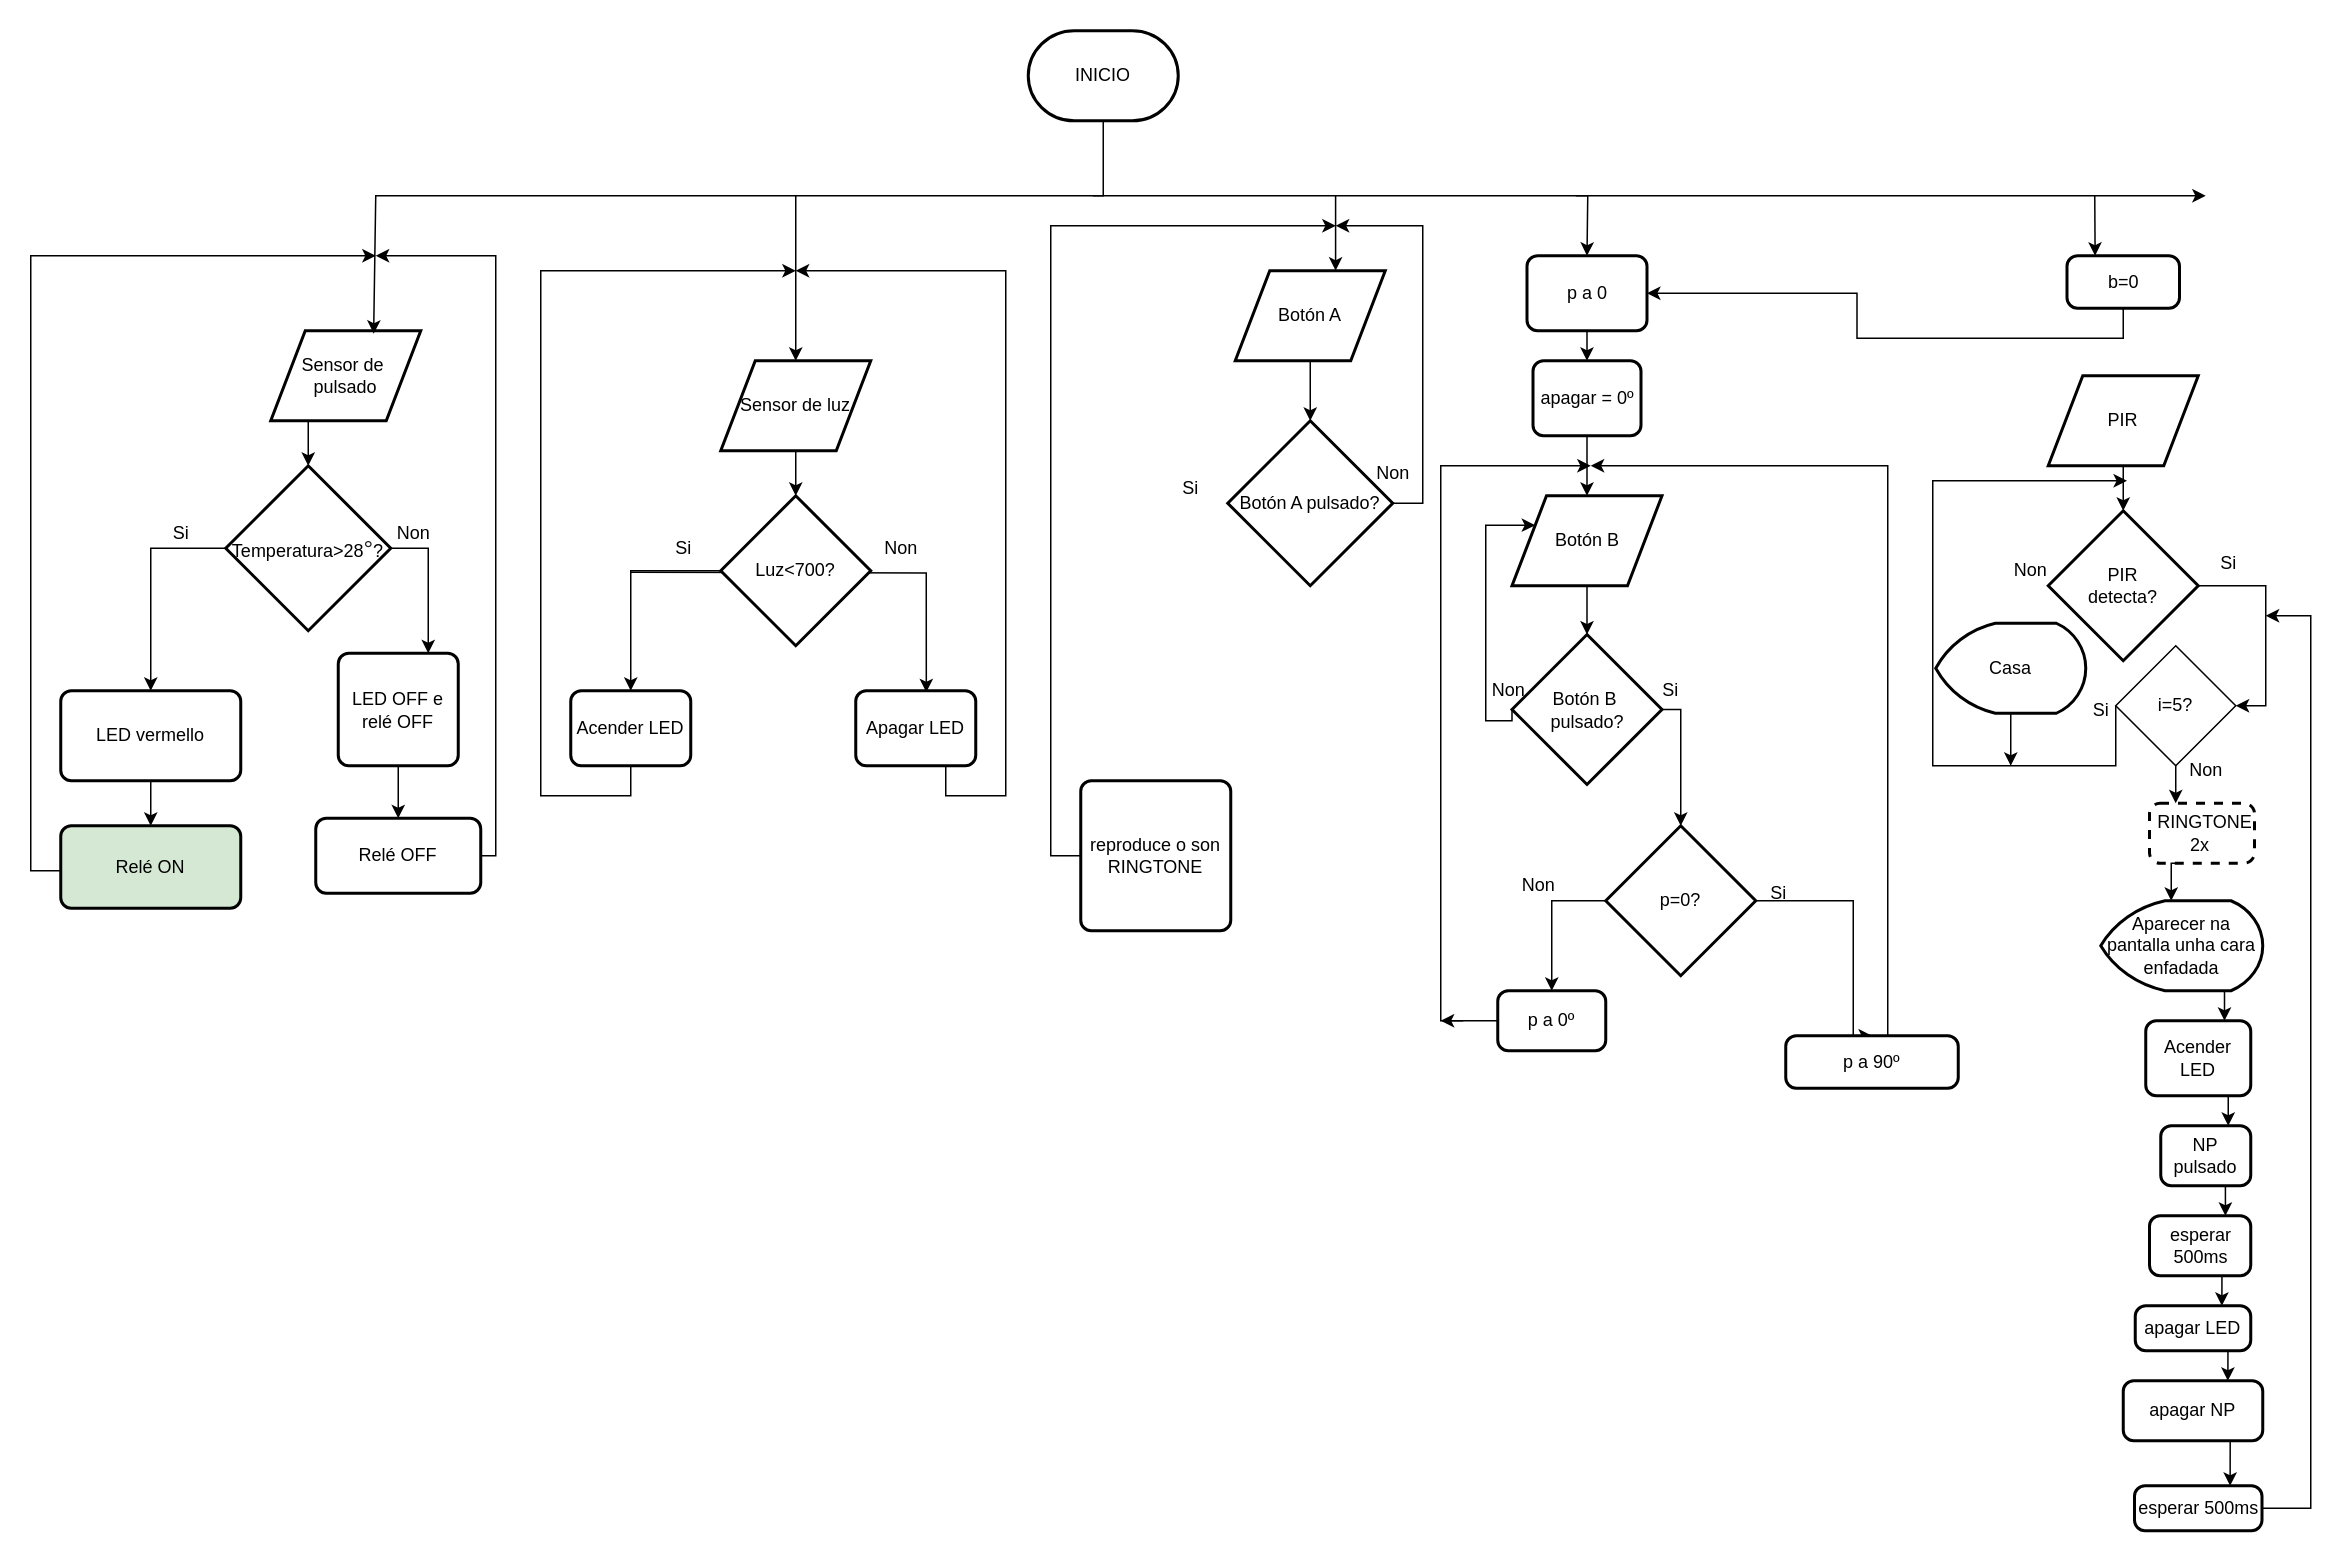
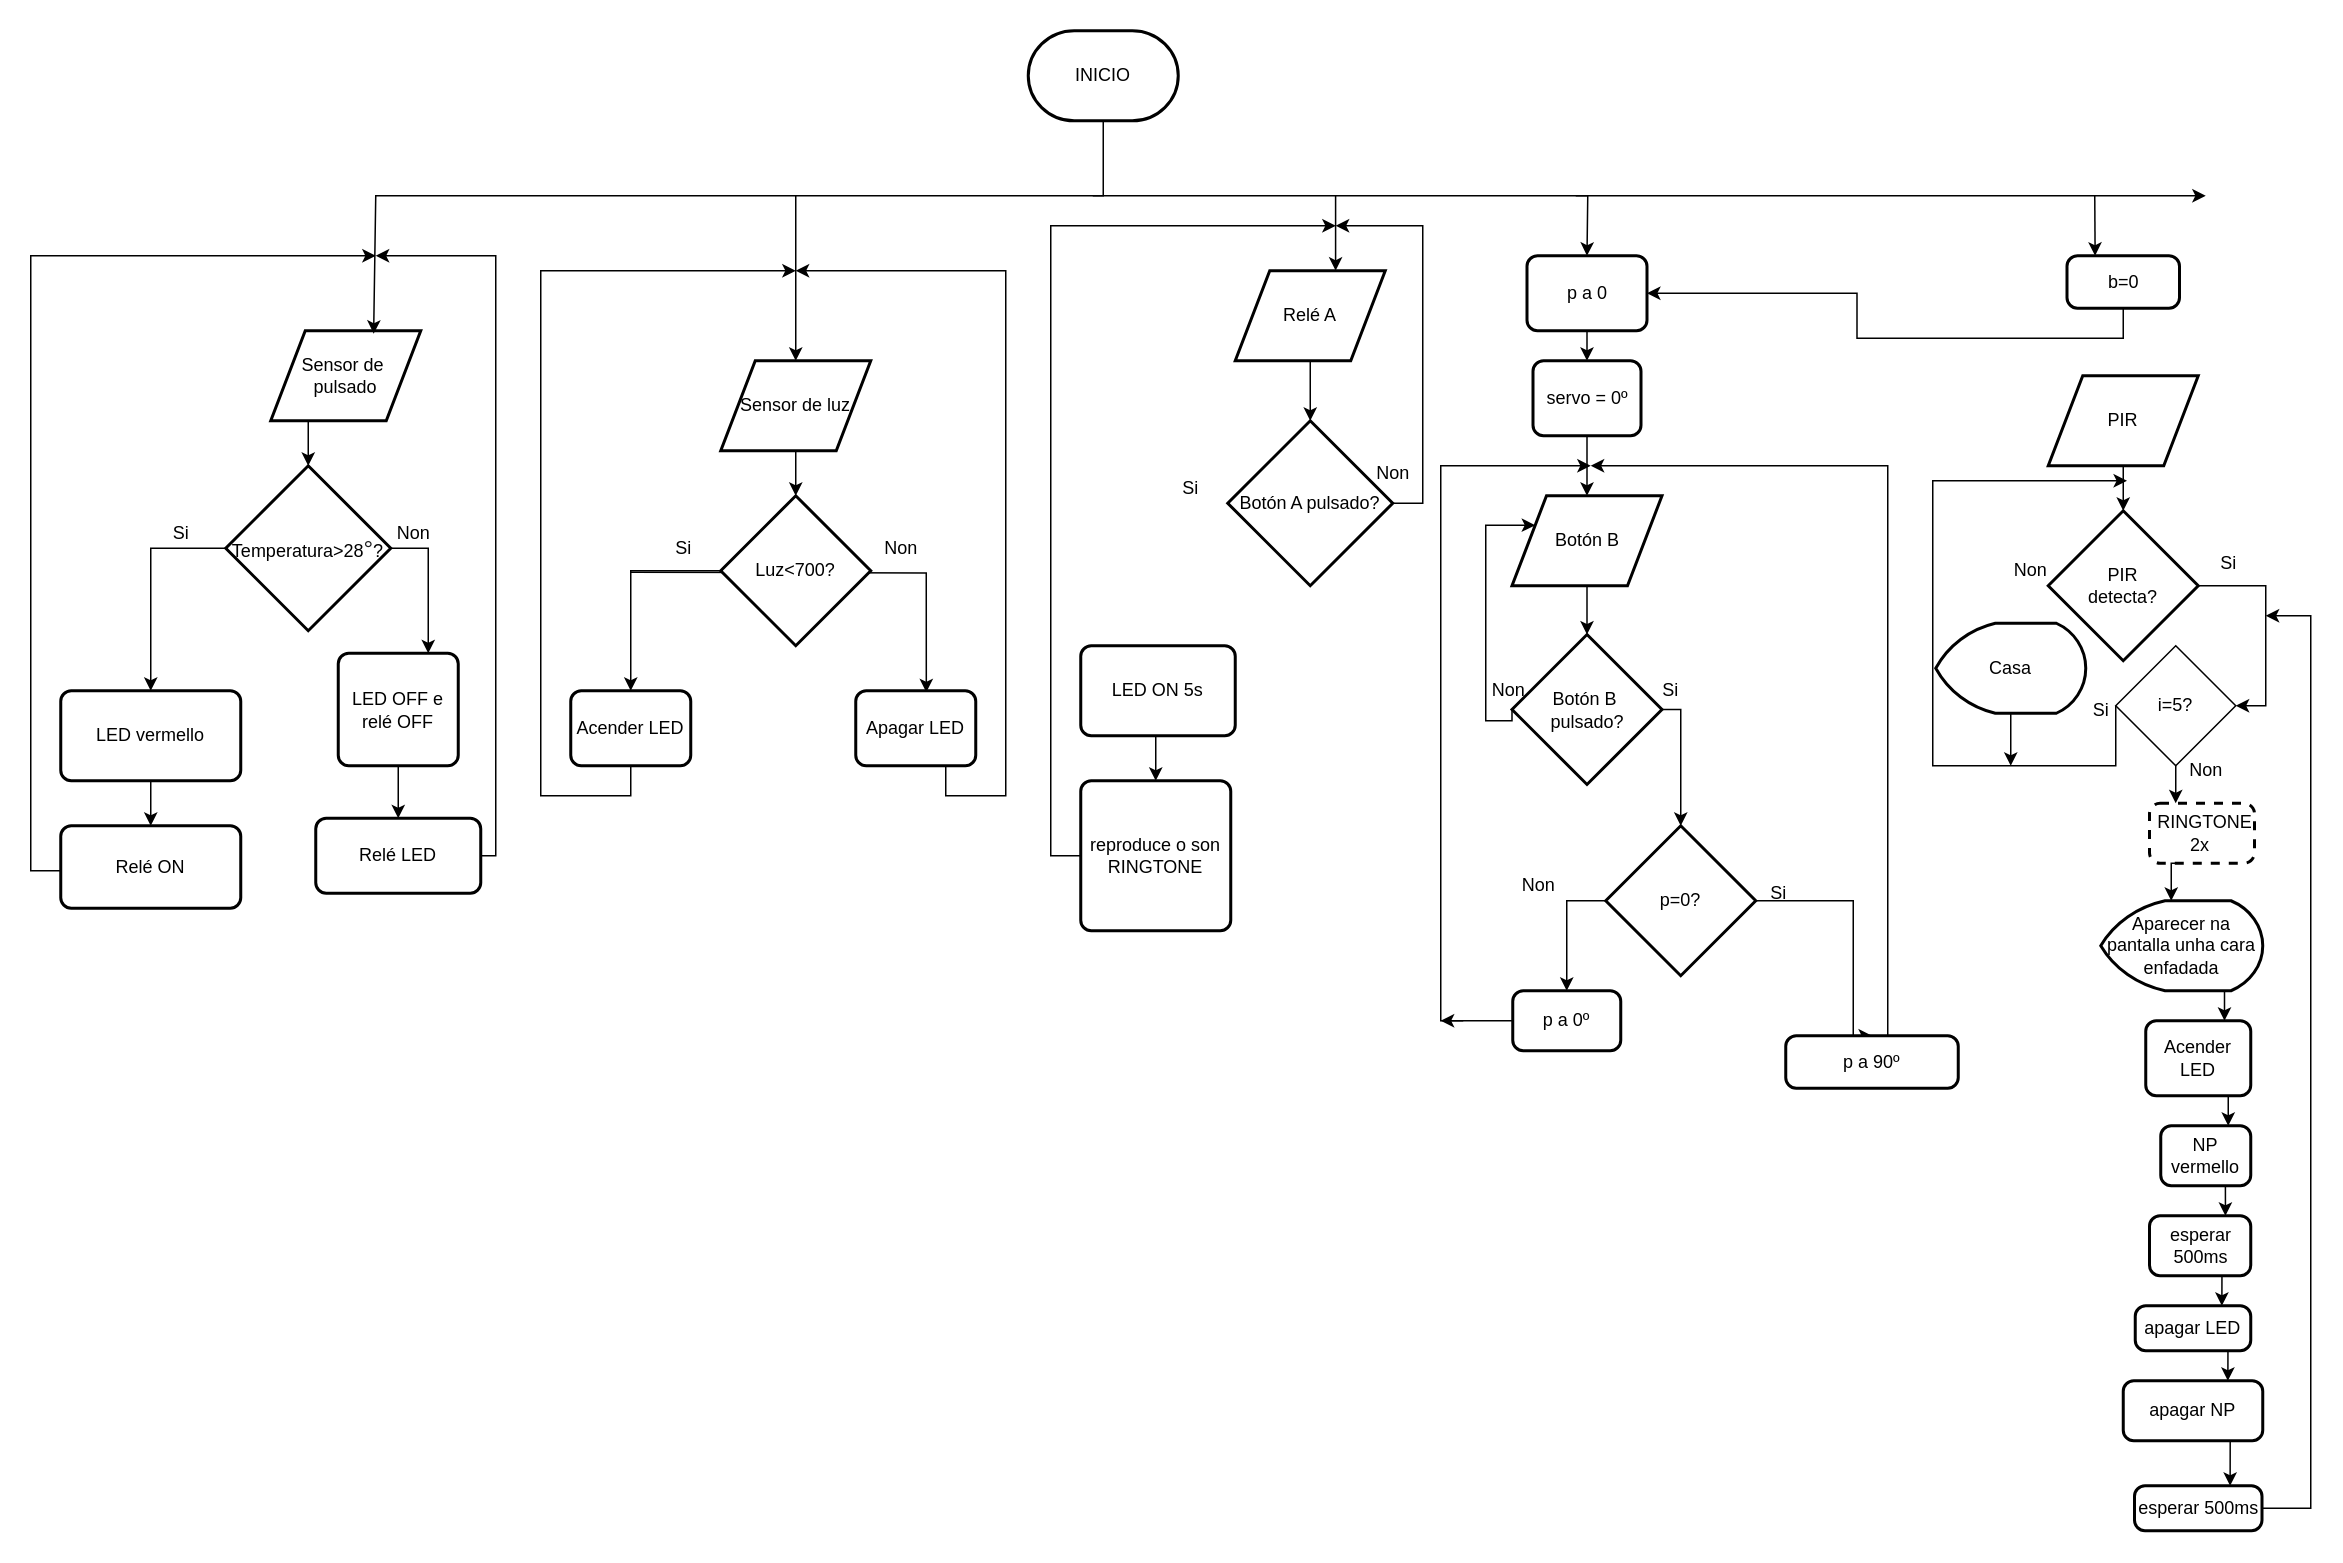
(1310, 316) -> (1310, 316)
(1588, 398) -> (1588, 398)
none -> (1158, 691)
none -> (1156, 752)
(398, 856) -> (398, 856)
(151, 867) -> (151, 867)
(1552, 1021) -> (1567, 1021)
(2206, 1156) -> (2206, 1156)
